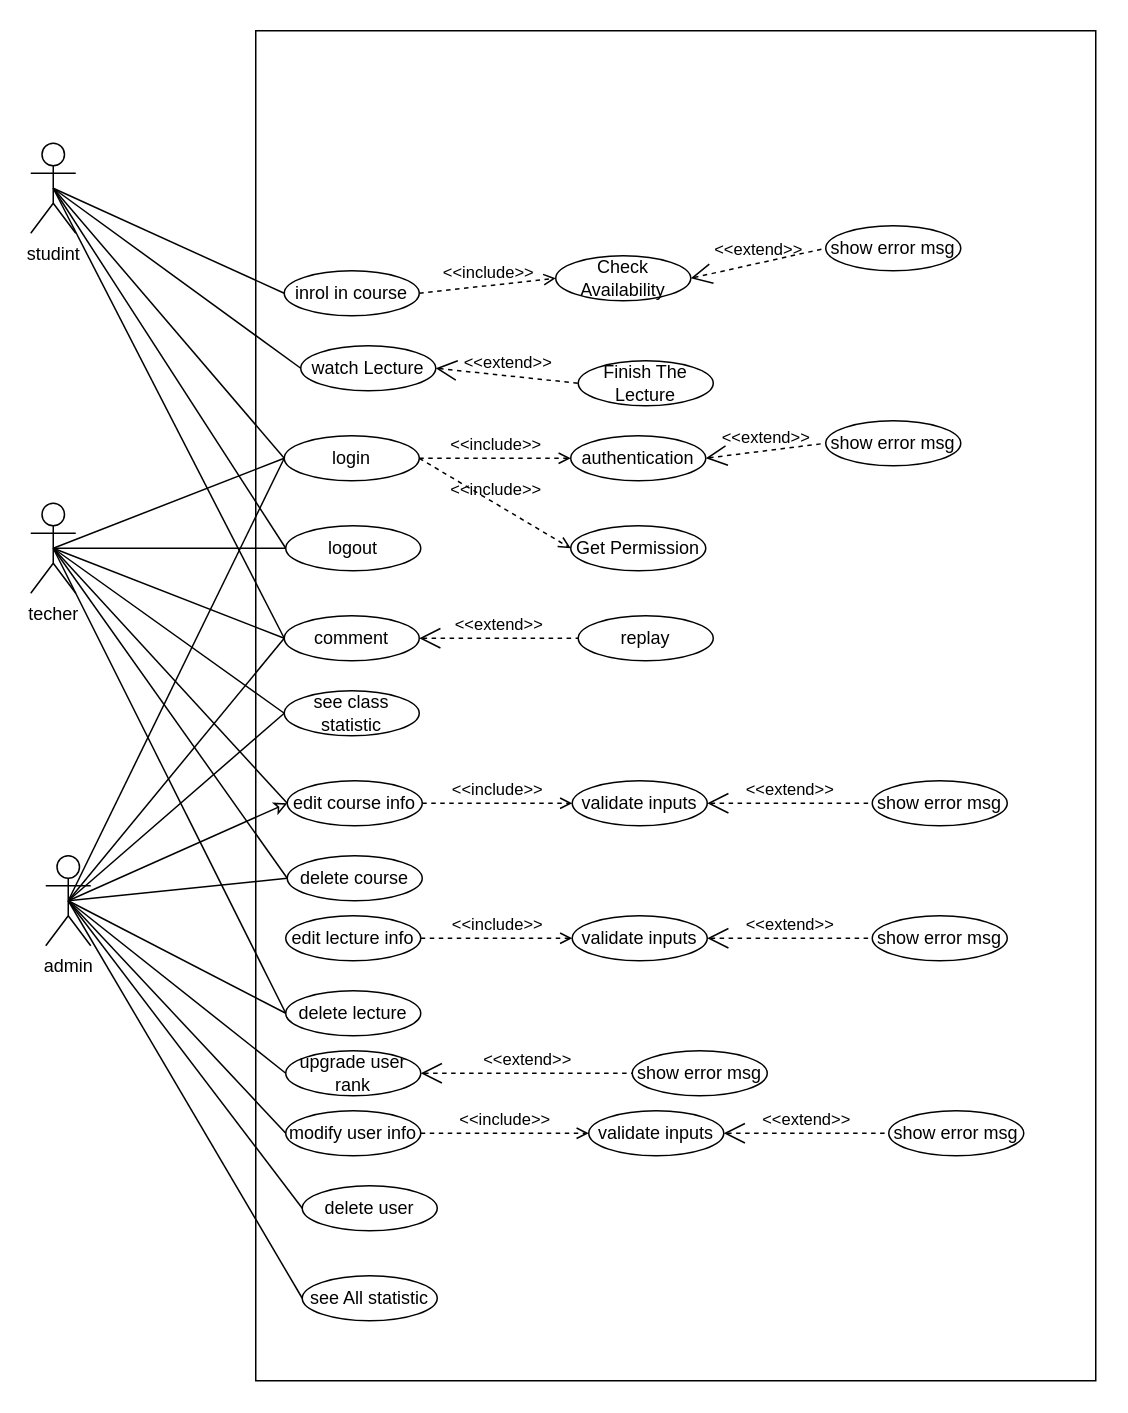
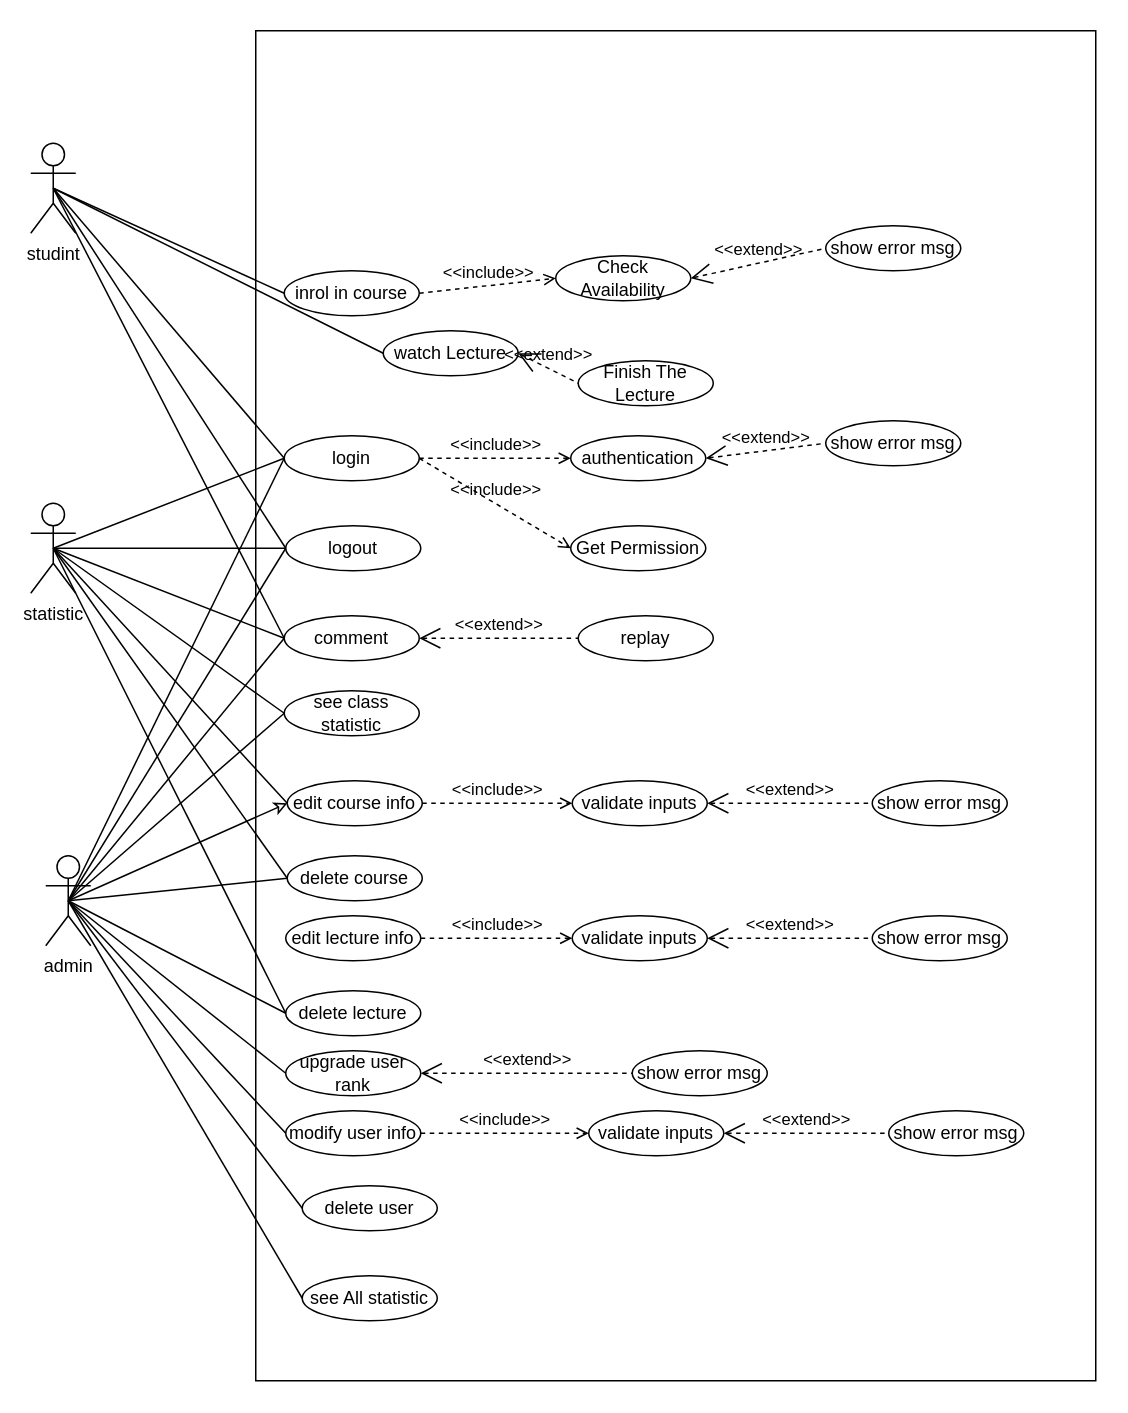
(368, 368) -> (451, 353)
(54, 615) -> (54, 615)
none -> (183, 715)
